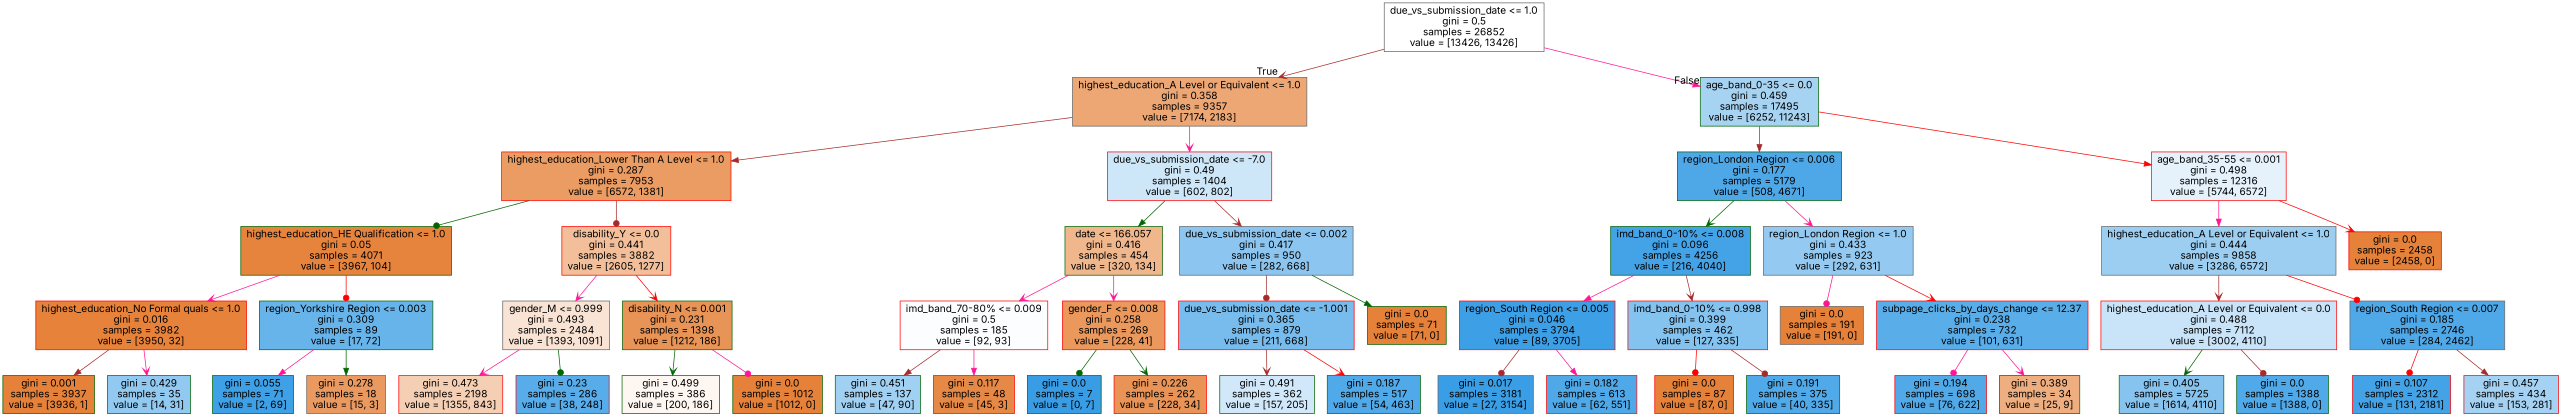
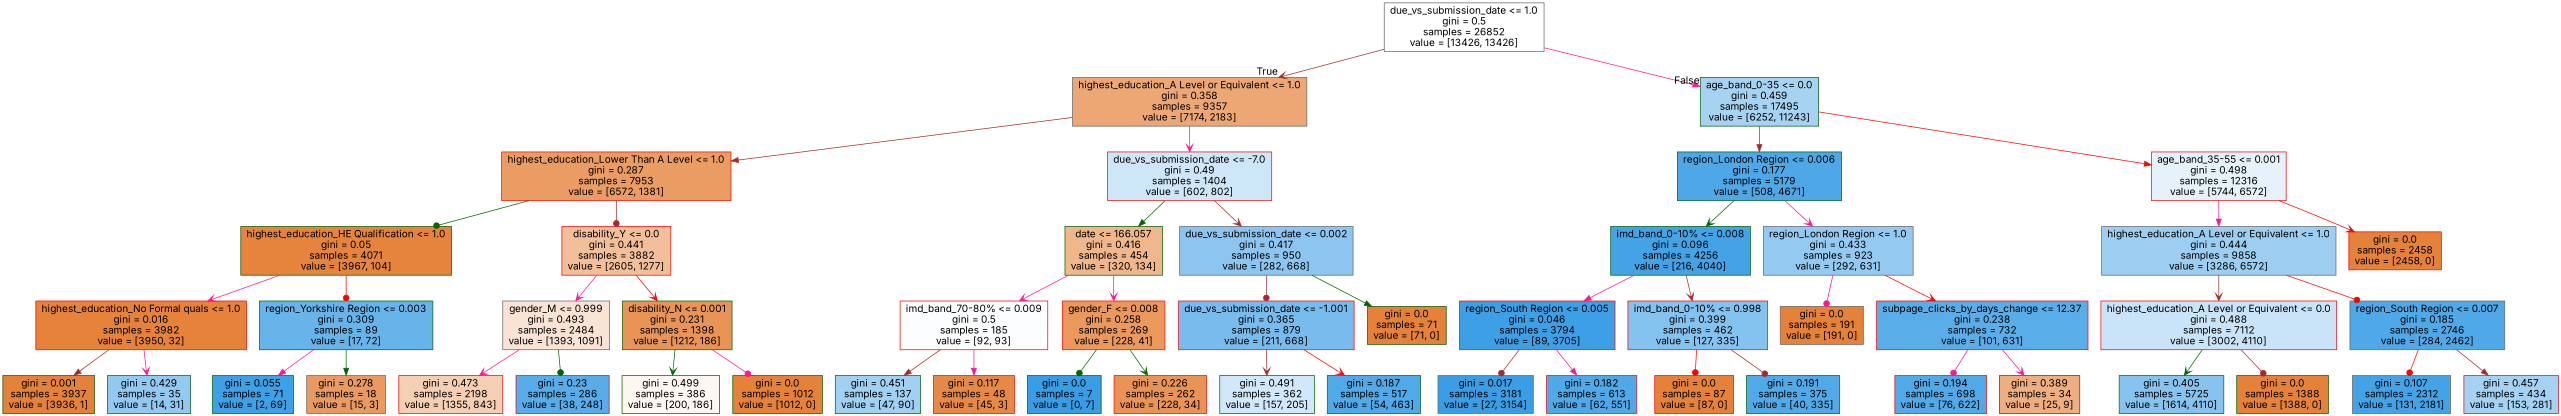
(2283, 395) -> (2283, 395)
(2402, 395) -> (2402, 395)
